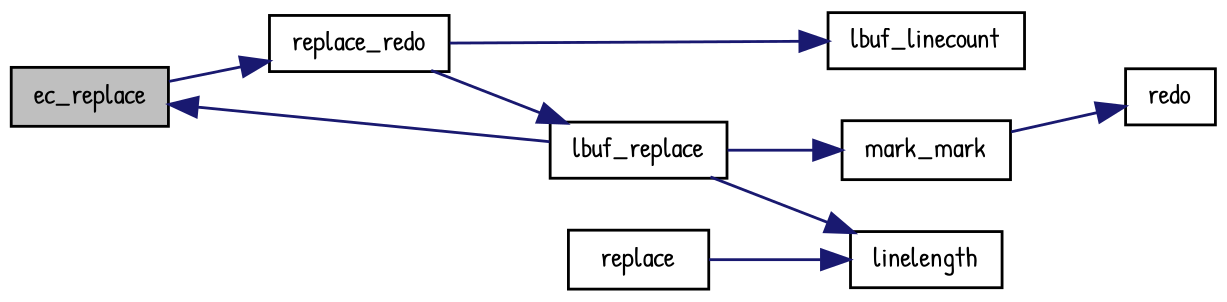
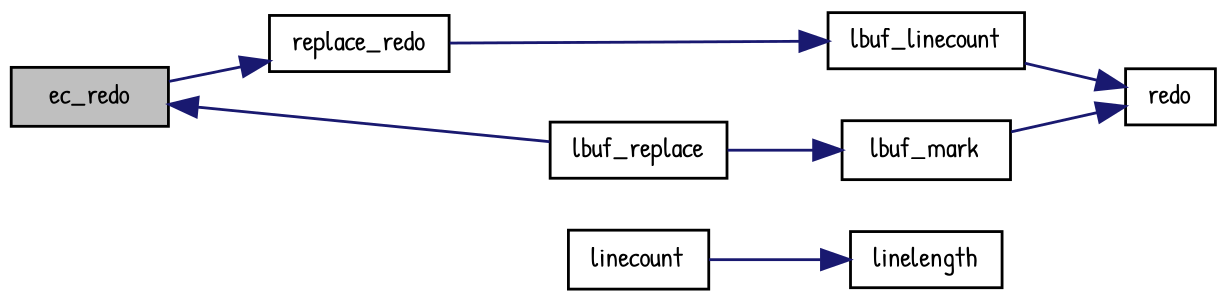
none -> (1061, 72)
(486, 92) -> none
(90, 97) -> (90, 97)
(926, 150) -> (926, 150)
(769, 200) -> none
(639, 260) -> (639, 260)
